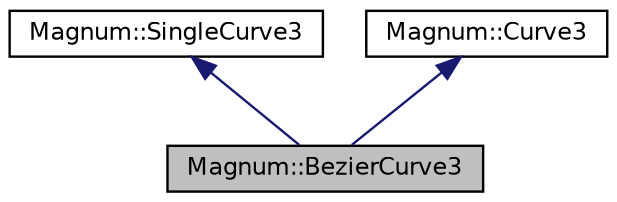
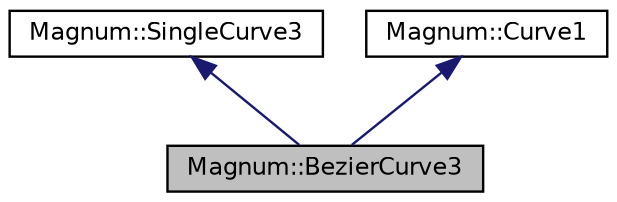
(487, 34) -> (487, 34)
